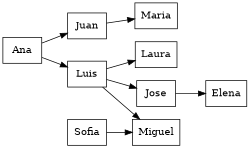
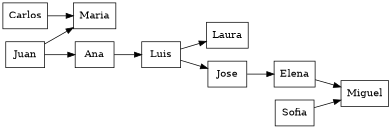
none -> (25, 16)
(51, 39) -> (56, 55)
(118, 101) -> (325, 82)
